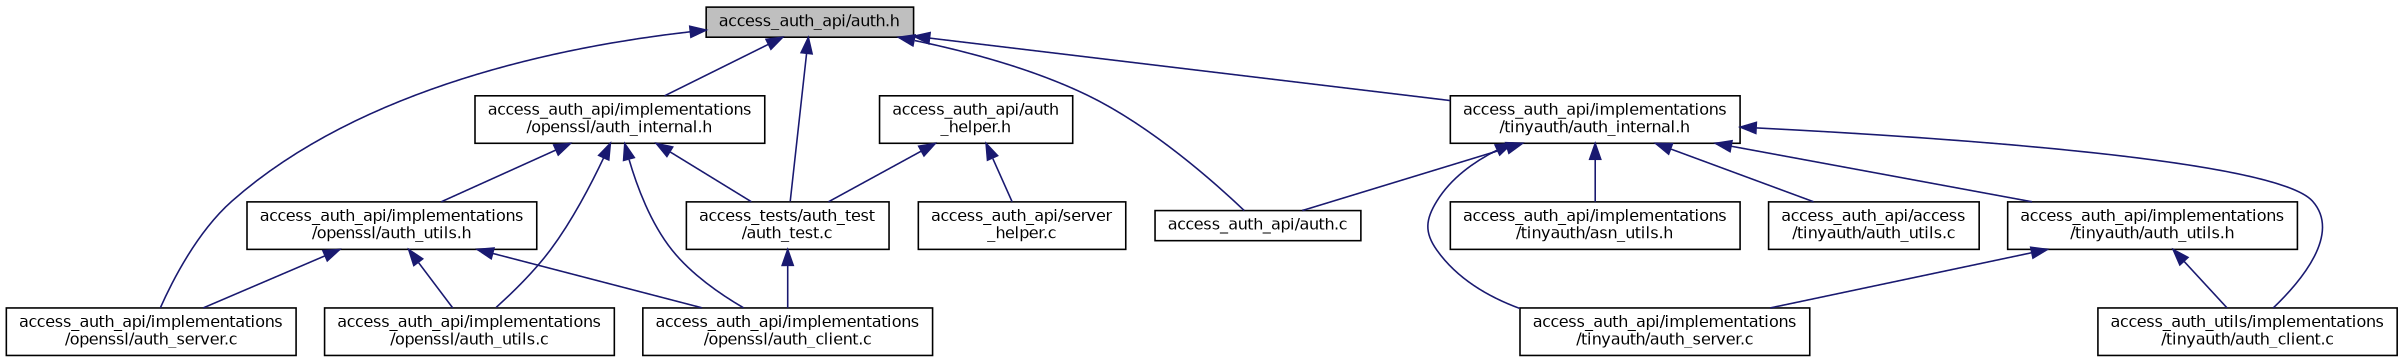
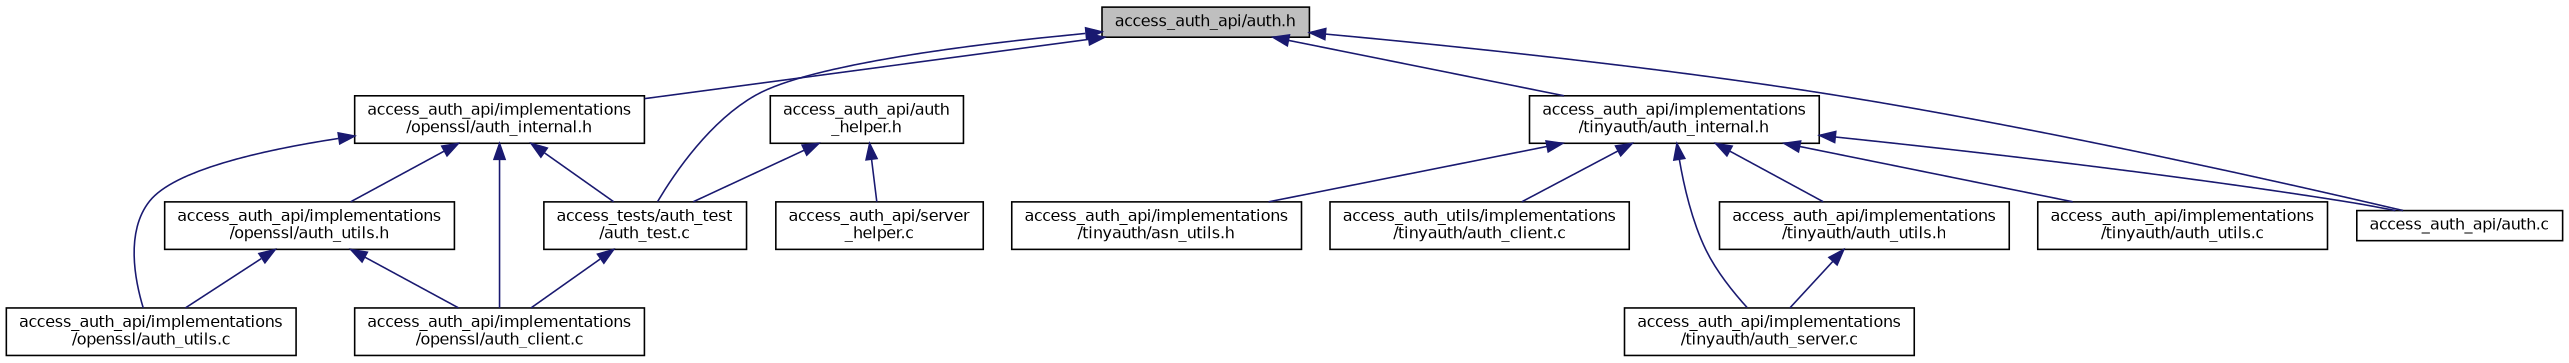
(1874, 226) -> (2183, 226)
(2205, 284) -> none
(151, 332) -> none
